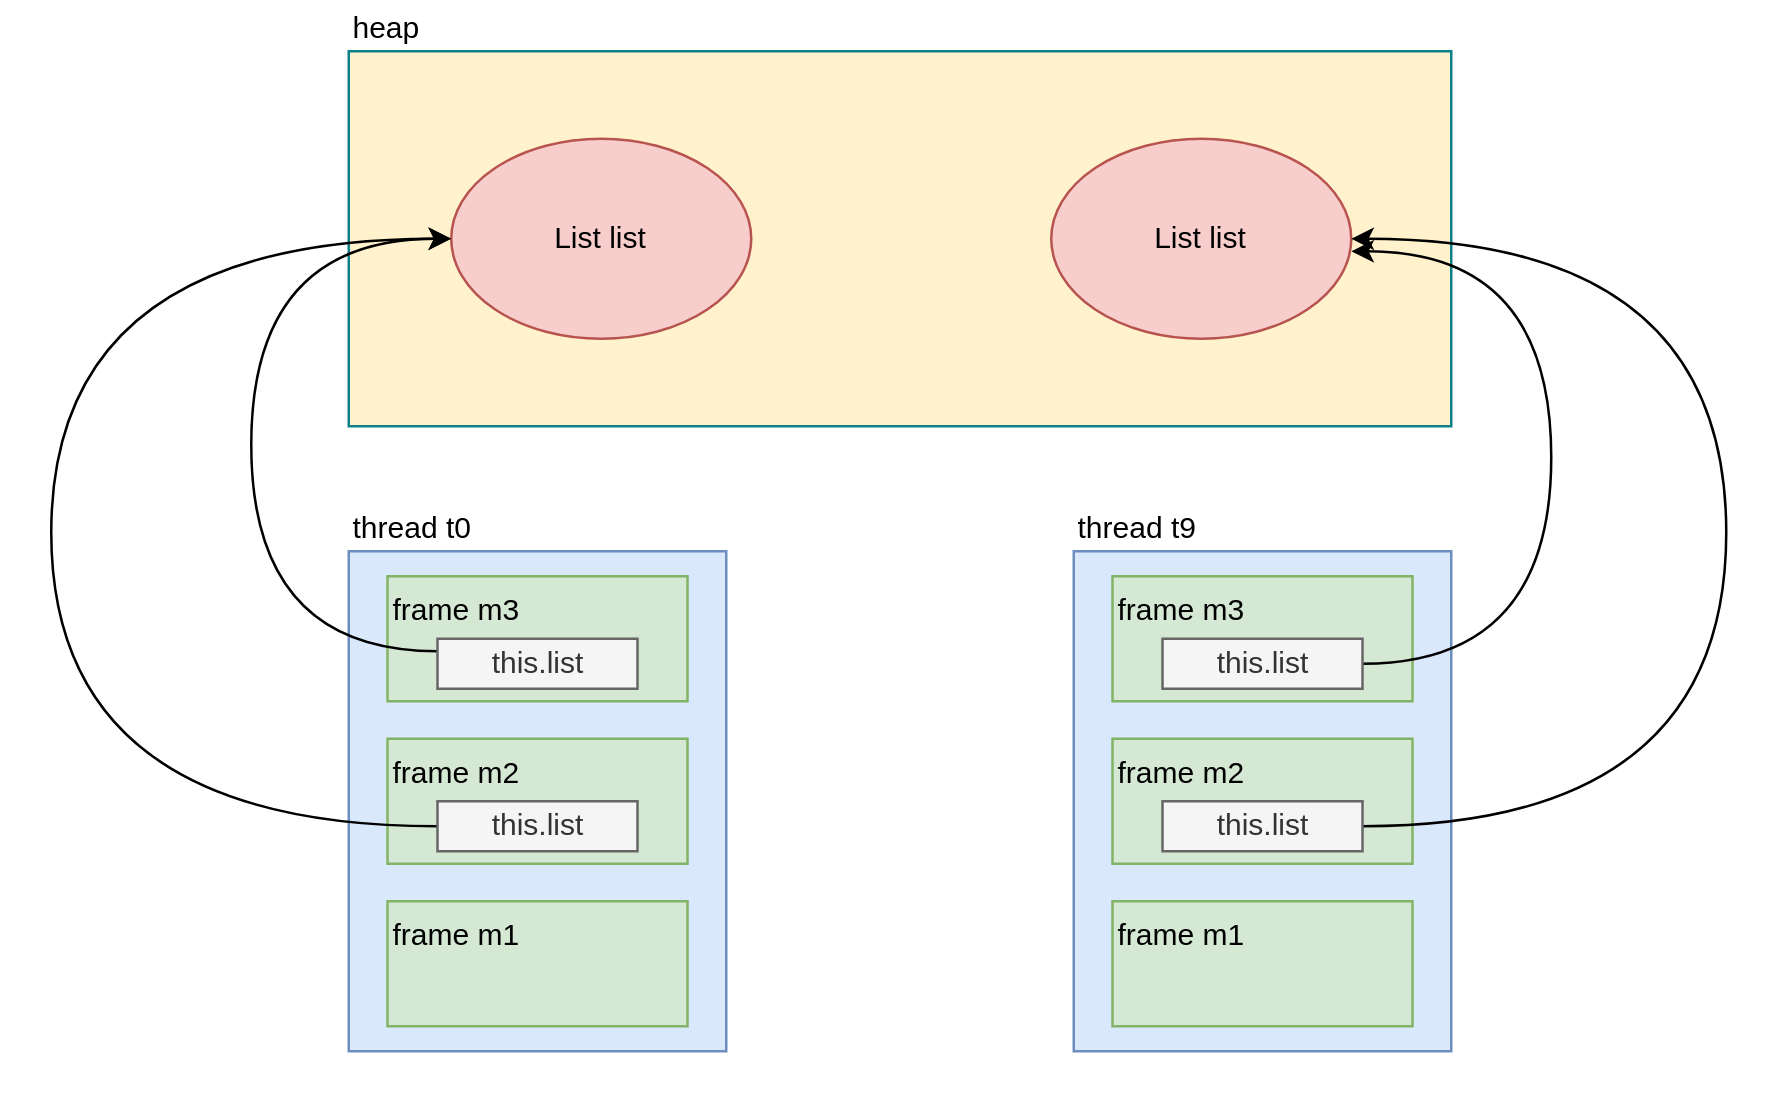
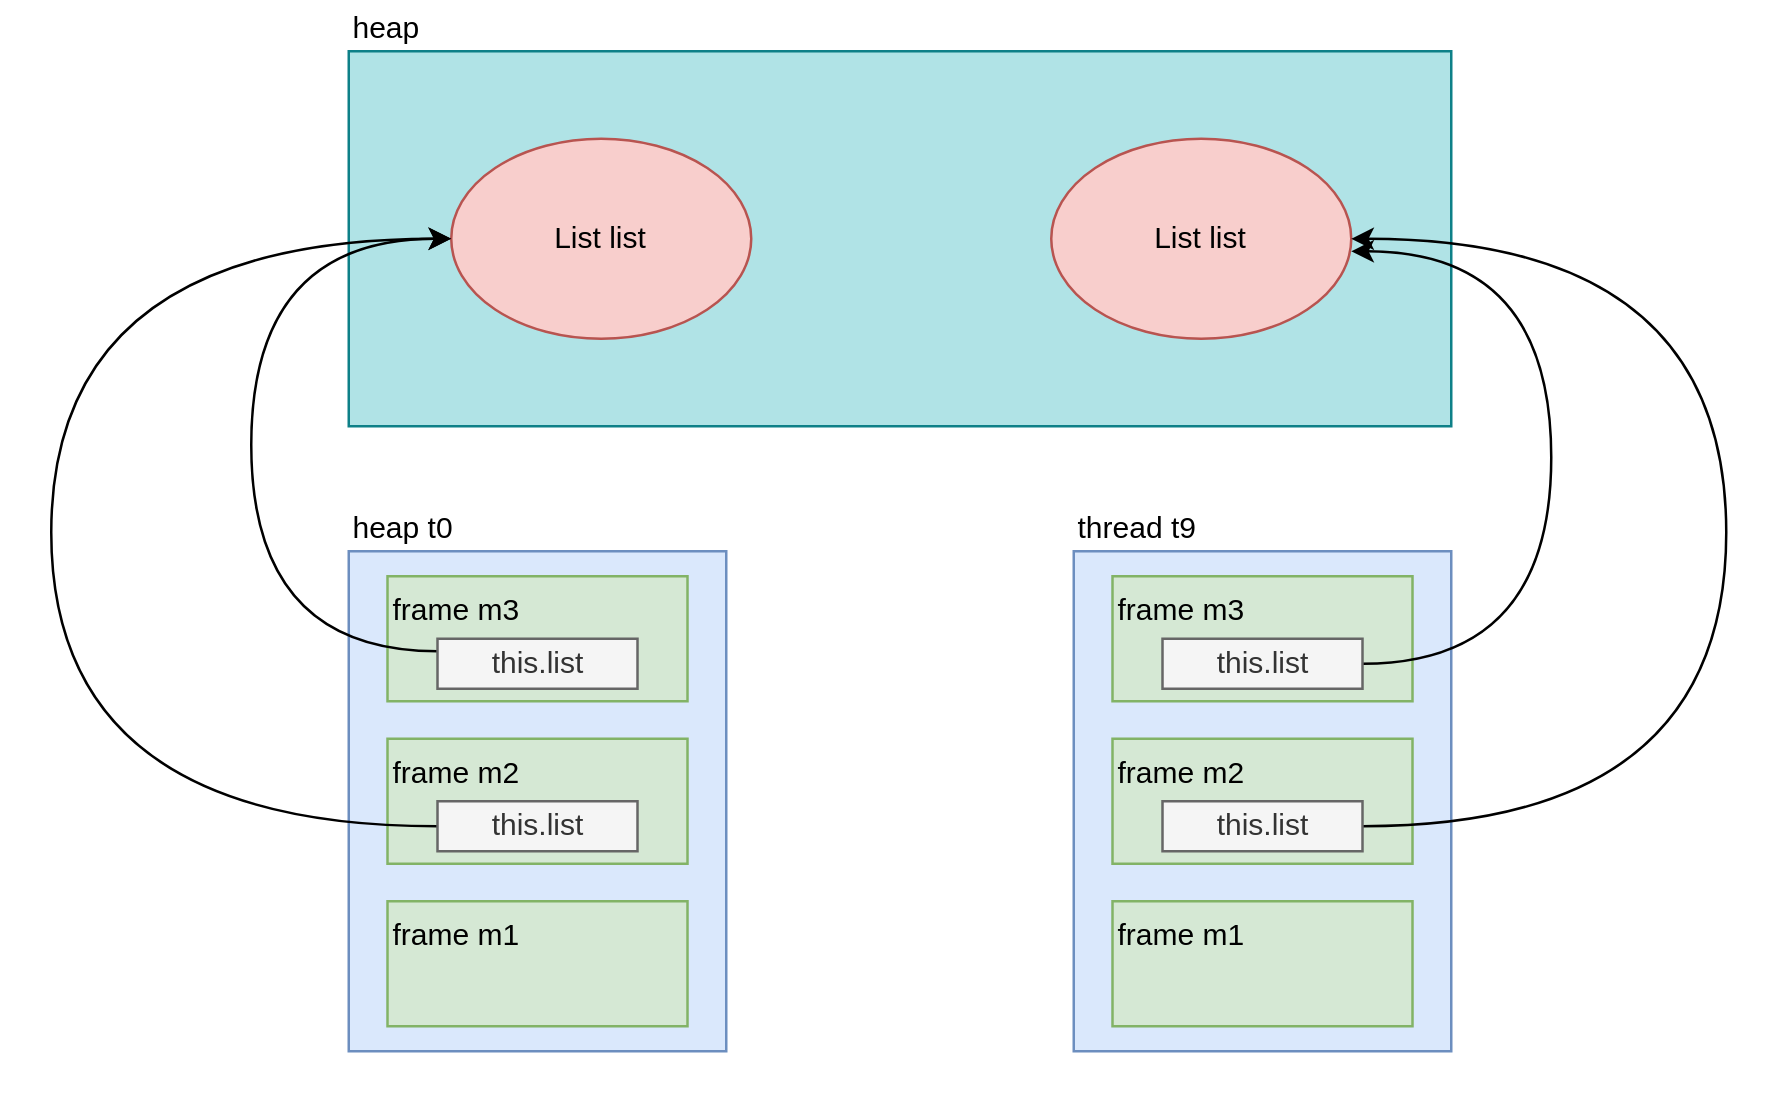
(900, 239) -> (900, 239)
(425, 526) -> (409, 526)
